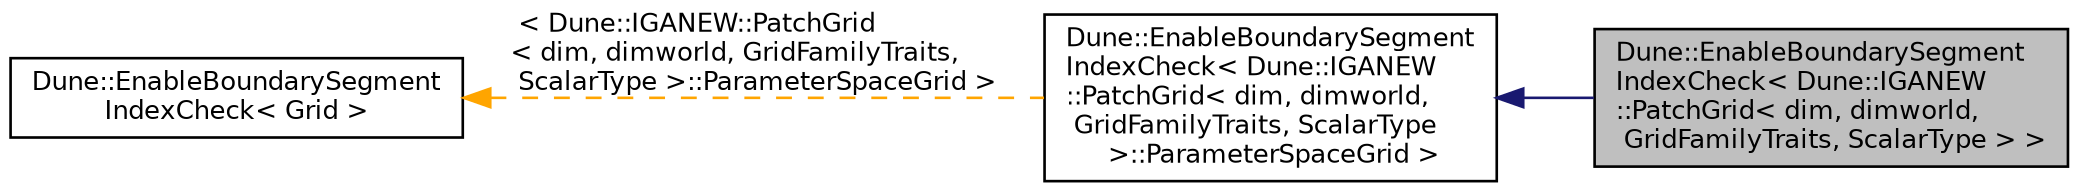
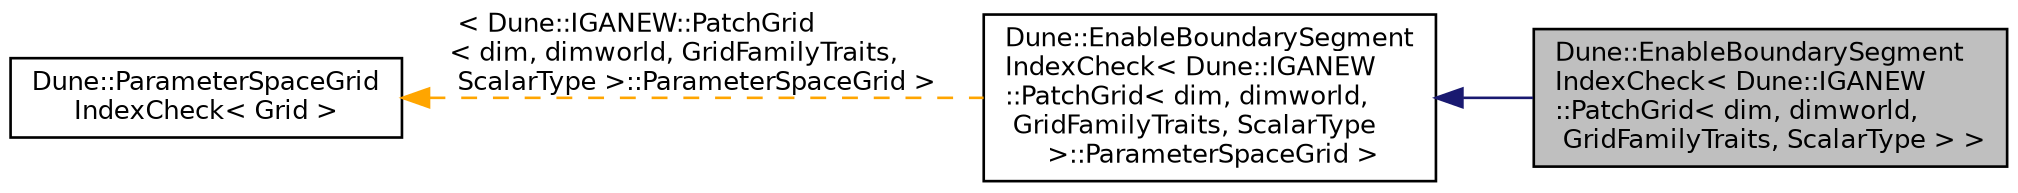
(237, 98) -> (206, 98)
